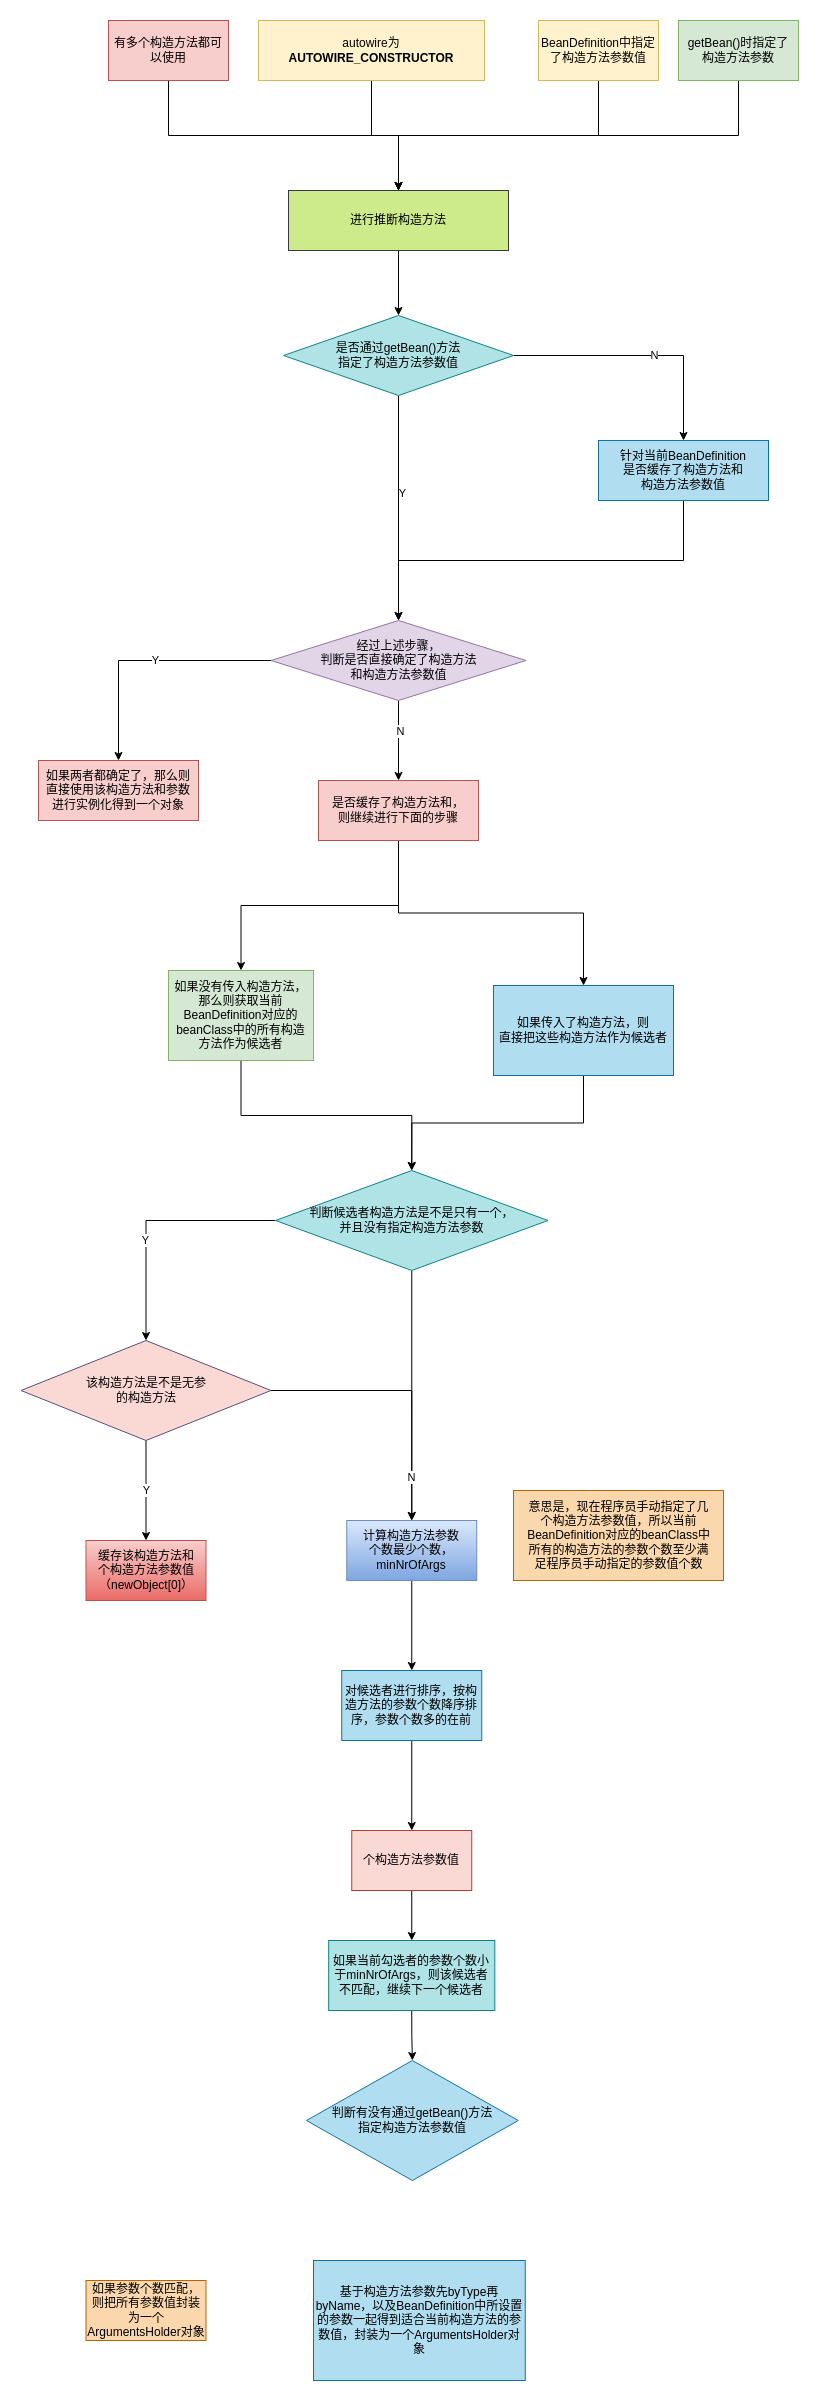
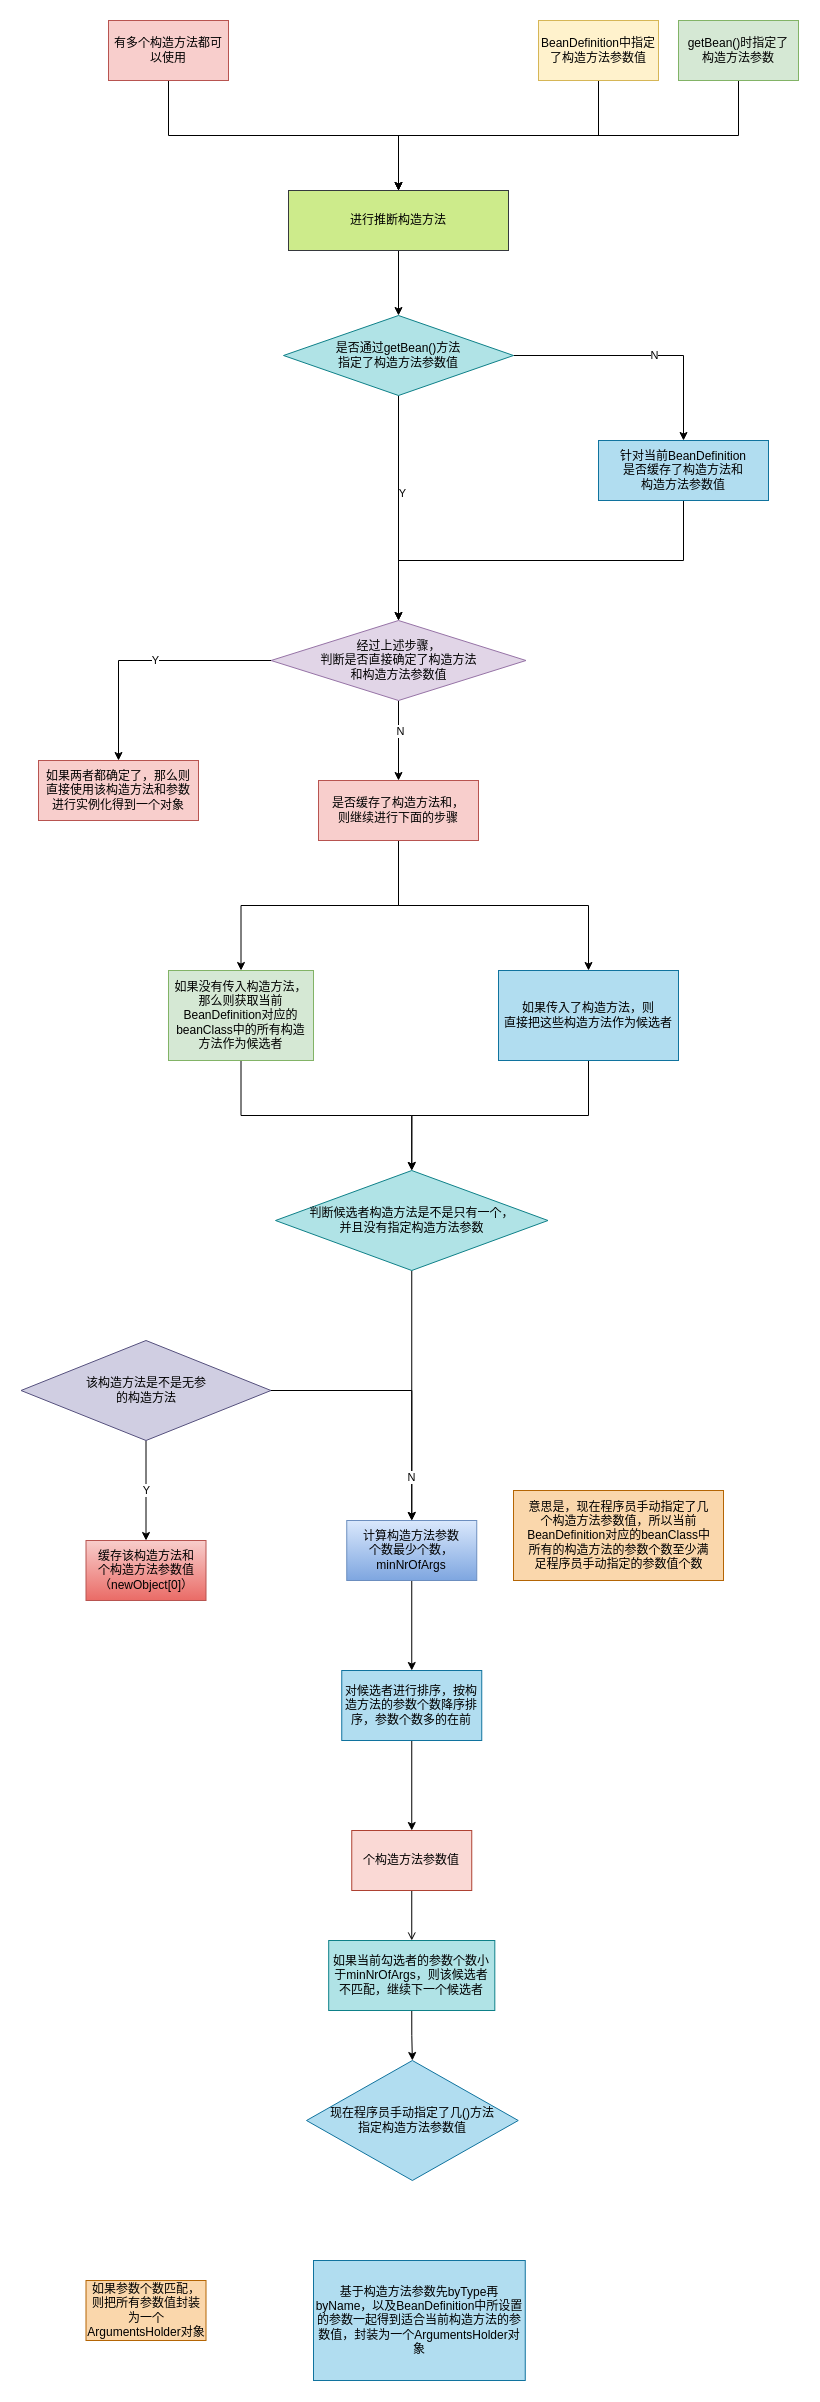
(372, 51) -> none
(372, 107) -> none
(584, 1031) -> (589, 1016)
(154, 1221) -> none
(146, 1391) -> (146, 1391)
(412, 1932) -> (412, 1934)
(413, 2121) -> (413, 2121)
